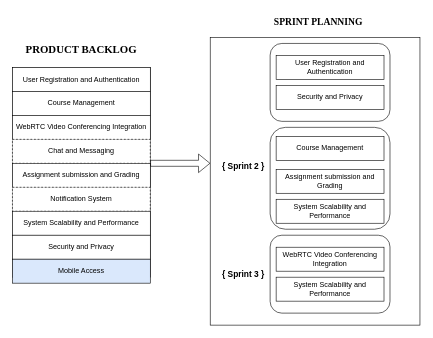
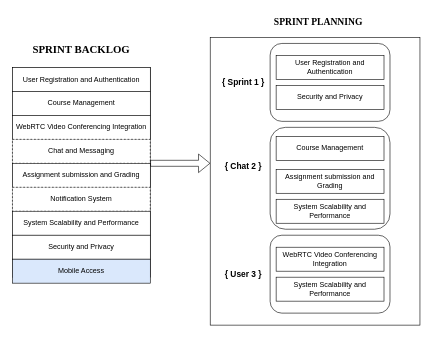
(81, 50) -> (81, 50)
none -> (243, 83)
(244, 167) -> (244, 167)
(244, 275) -> (244, 275)
